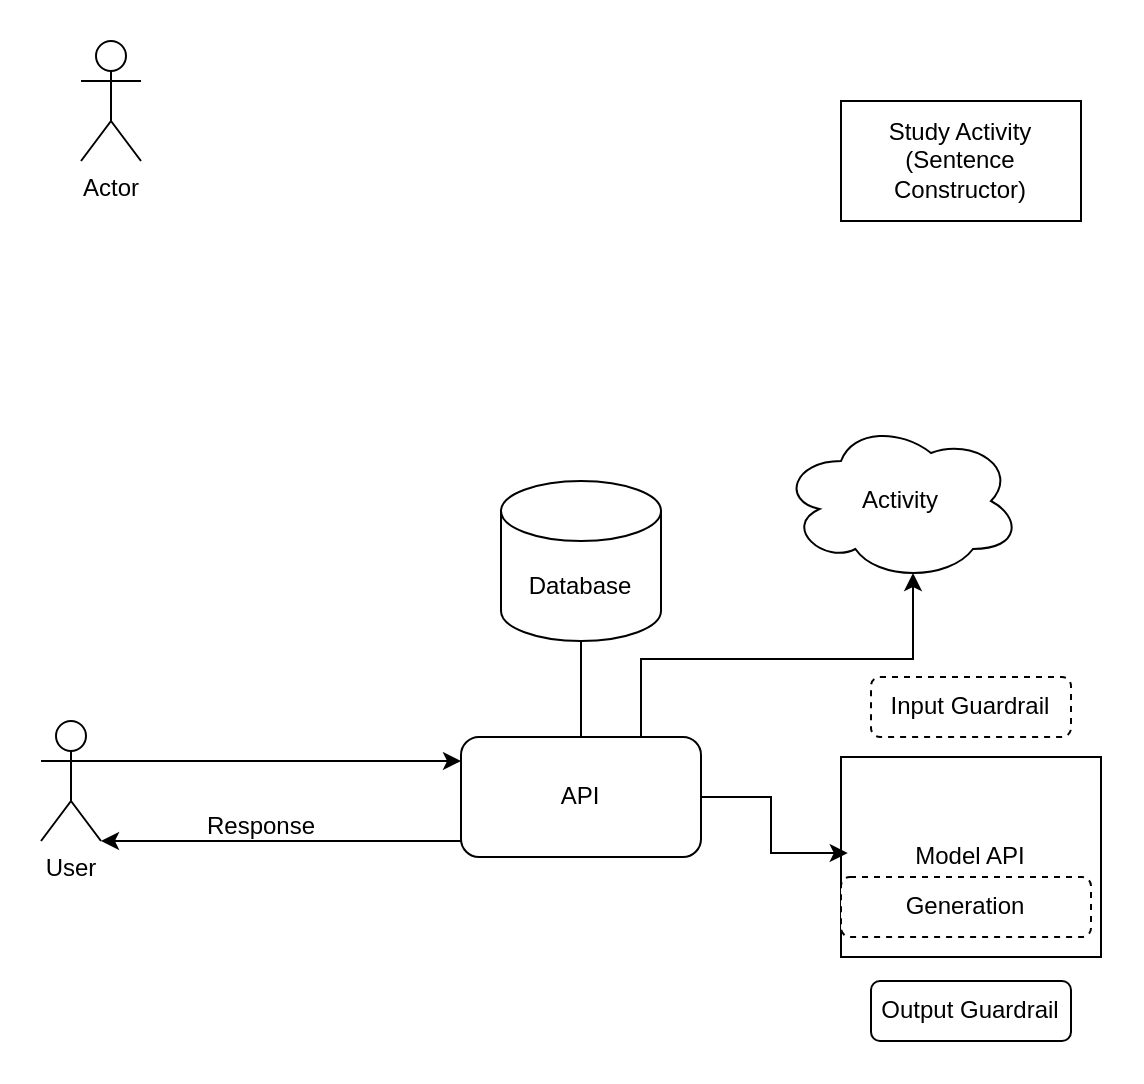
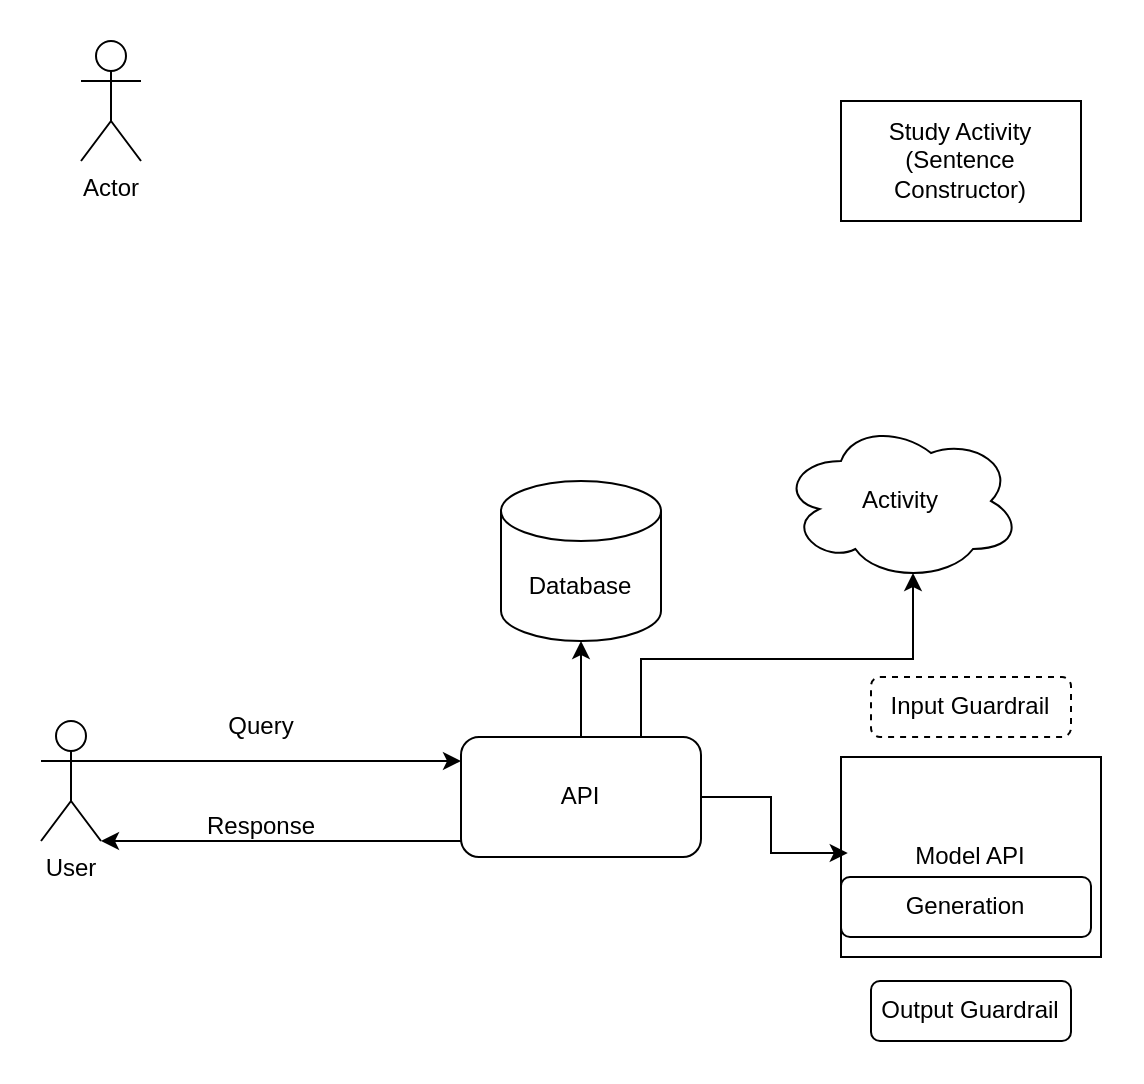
(581, 650) -> (581, 656)
none -> (261, 727)
(966, 907) -> (966, 907)
